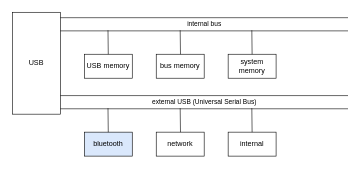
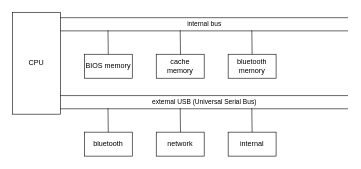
(36, 63) -> (36, 63)
(108, 66) -> (108, 66)
(180, 66) -> (180, 66)
(252, 66) -> (252, 66)
(108, 144) -> (108, 144)
